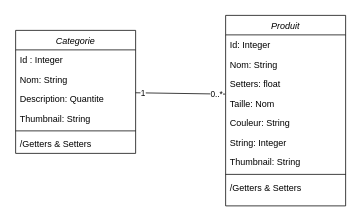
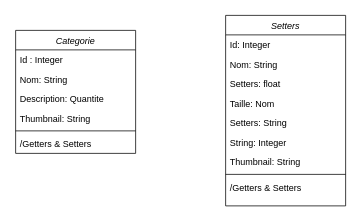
(285, 26) -> (285, 26)
(180, 93) -> none
(263, 123) -> (264, 123)
